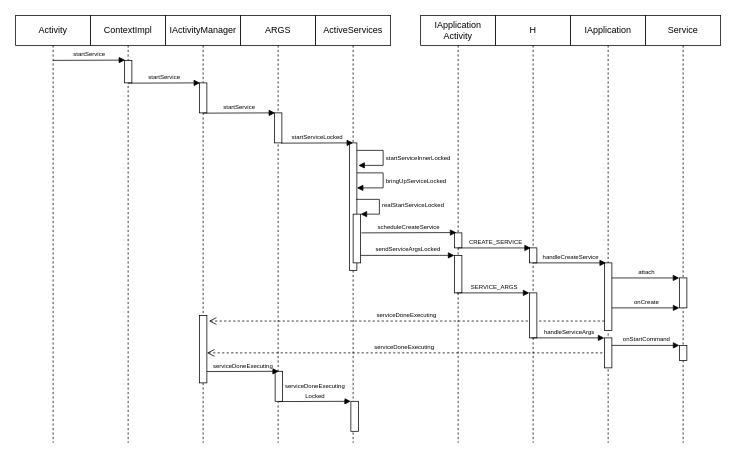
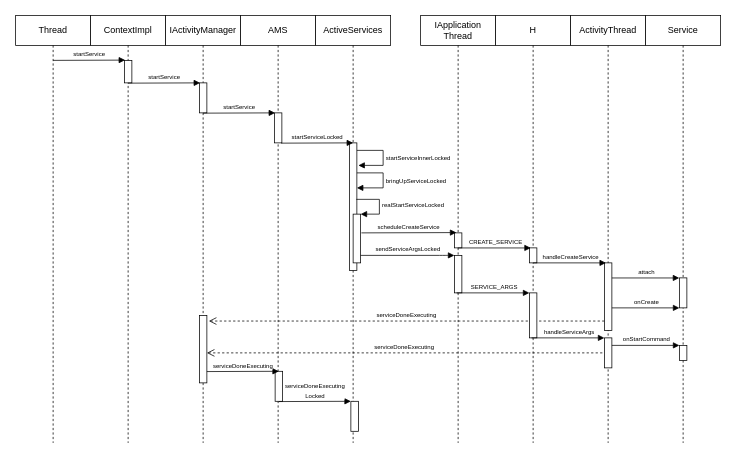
(53, 30) -> (53, 30)
(278, 30) -> (278, 30)
(458, 30) -> (458, 30)
(608, 30) -> (608, 30)
